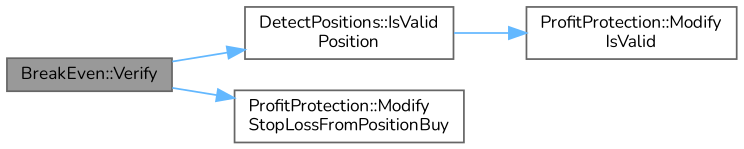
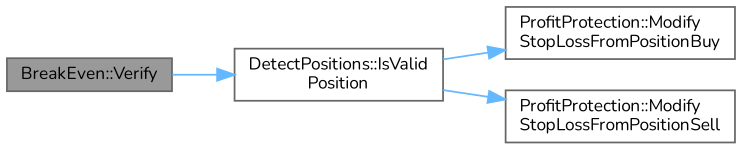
(632, 33) -> (620, 116)
(195, 92) -> (466, 56)
